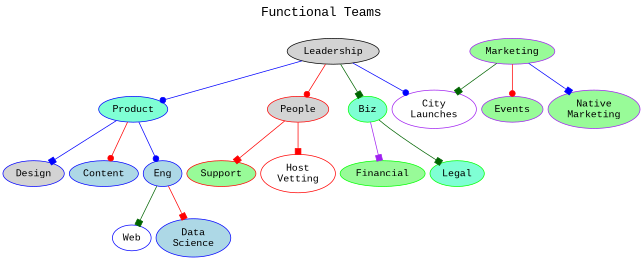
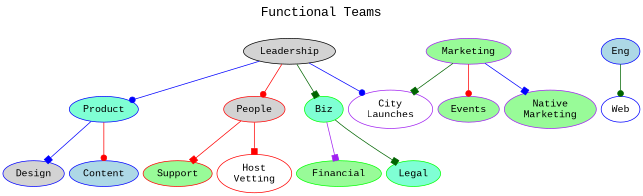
(147, 139) -> none
(149, 203) -> (621, 77)
(193, 238) -> none
